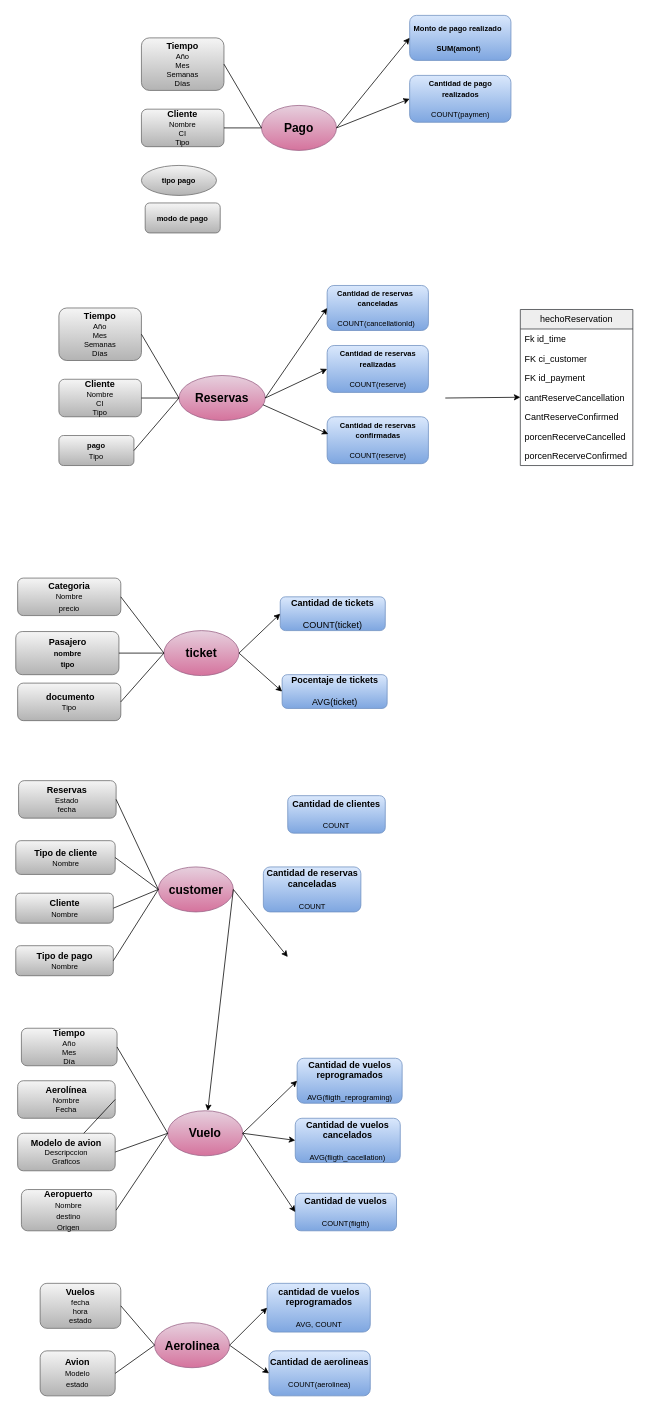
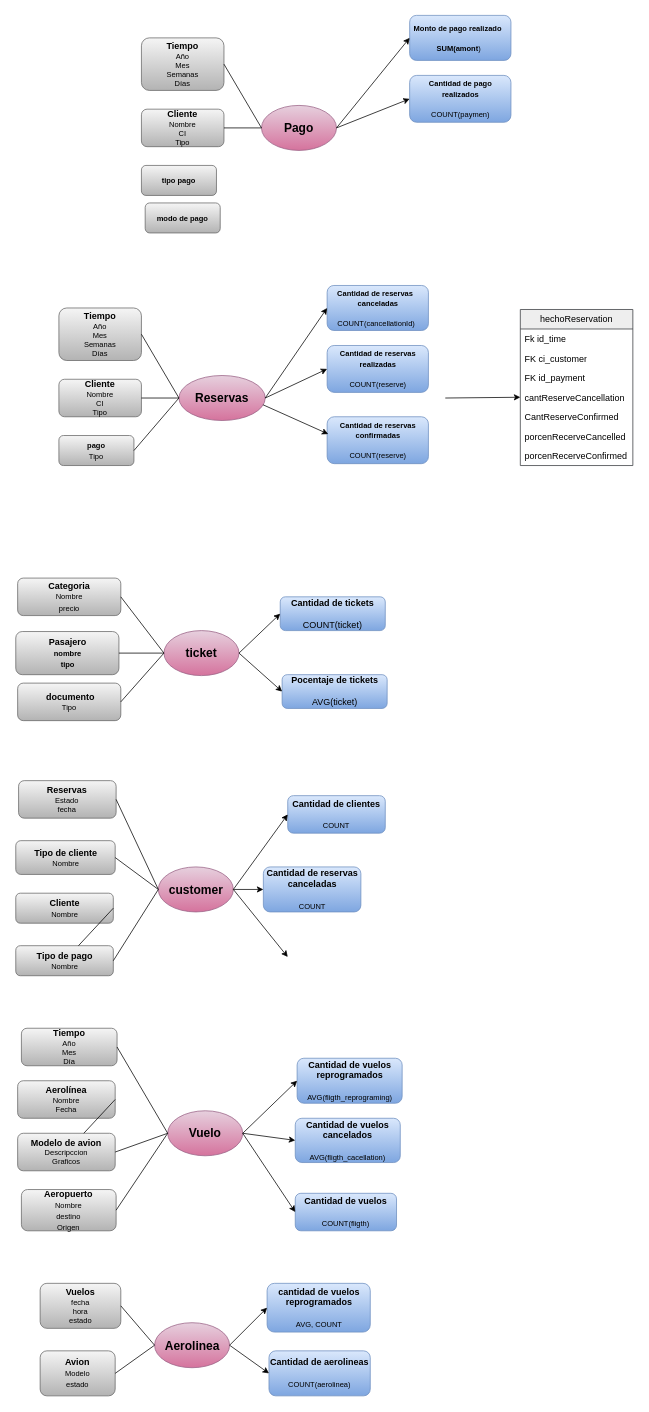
(179, 180) -> (179, 180)
none -> (259, 853)
(134, 899) -> (96, 926)
(221, 999) -> (247, 889)
